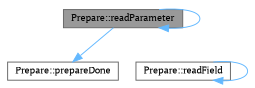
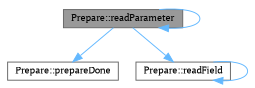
none -> (149, 42)
